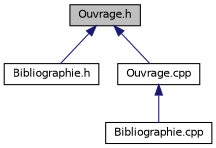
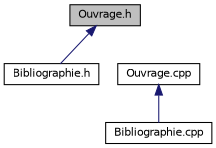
(136, 49) -> none
